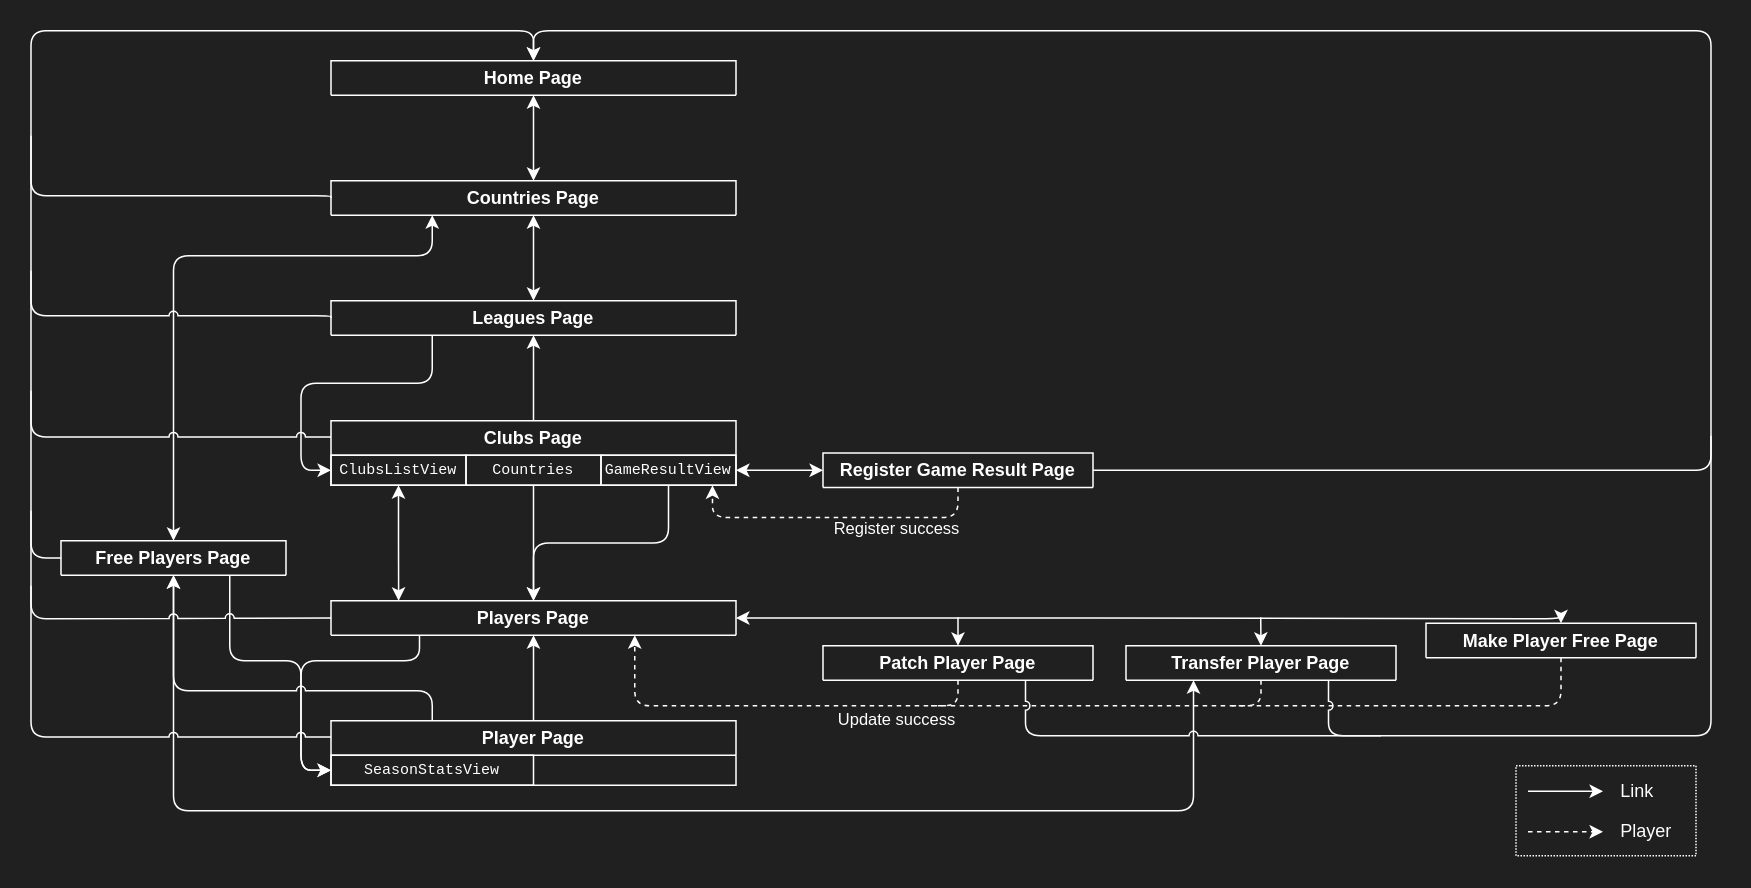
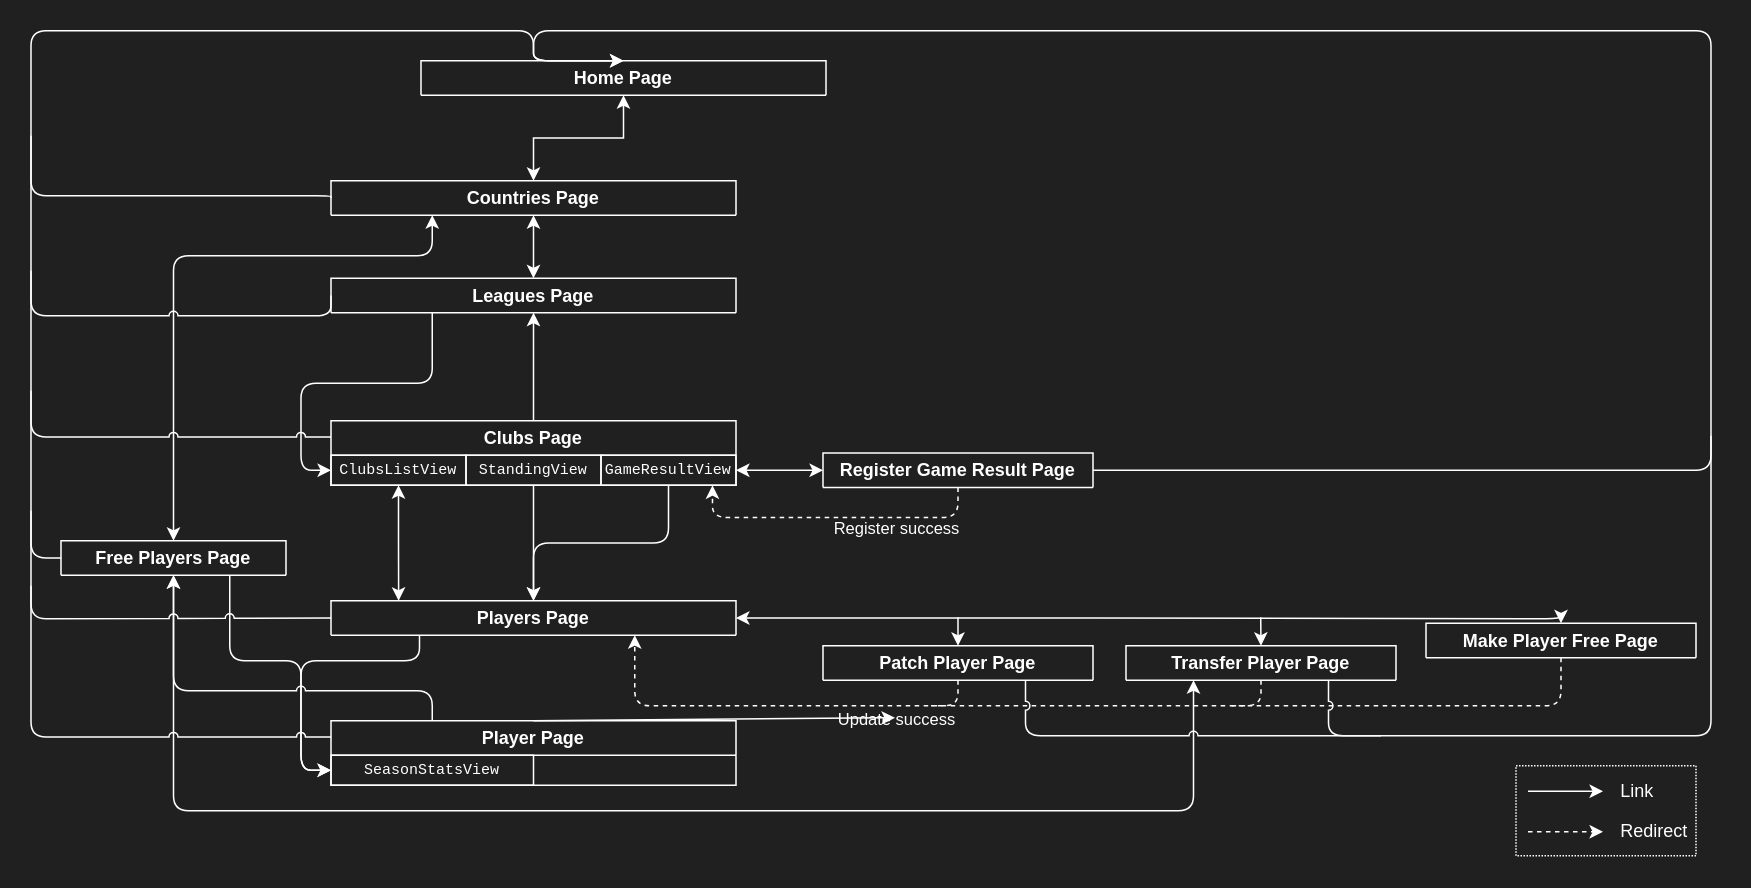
(533, 78) -> (623, 78)
(533, 318) -> (533, 296)
(533, 470) -> (533, 470)
(533, 681) -> (810, 718)
(1649, 832) -> (1659, 832)
